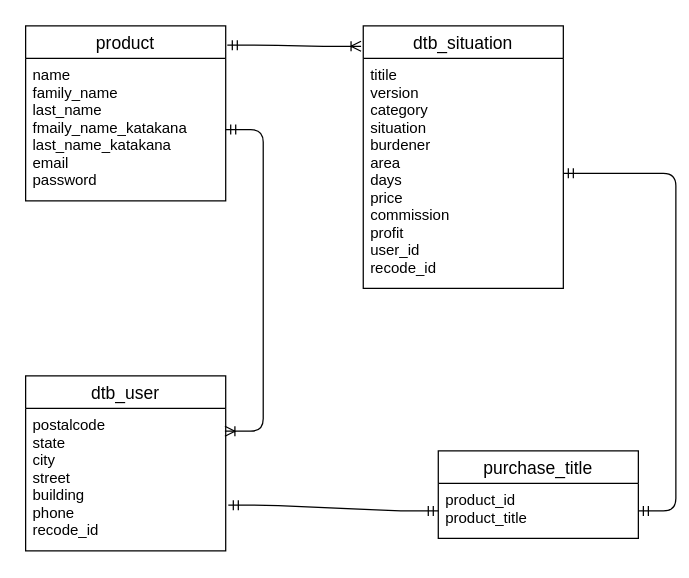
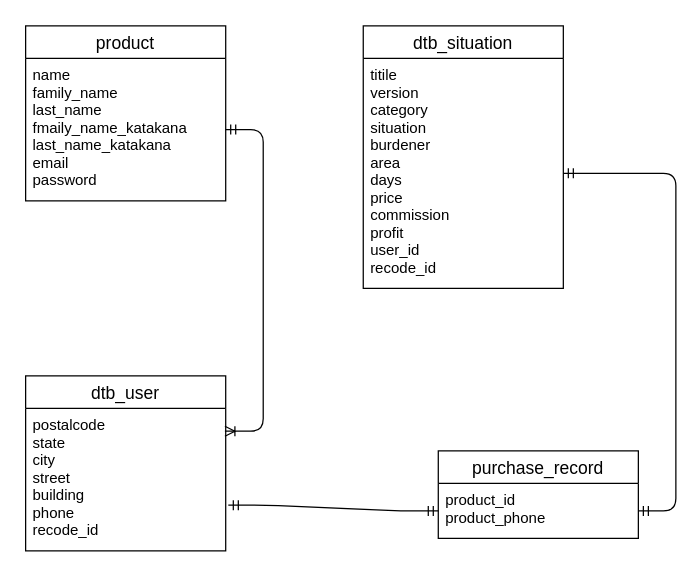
(294, 46) -> none
(538, 468) -> (538, 468)
(485, 500) -> (485, 500)
